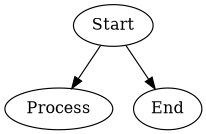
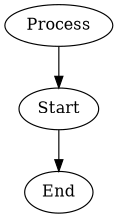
(89, 62) -> (59, 62)
